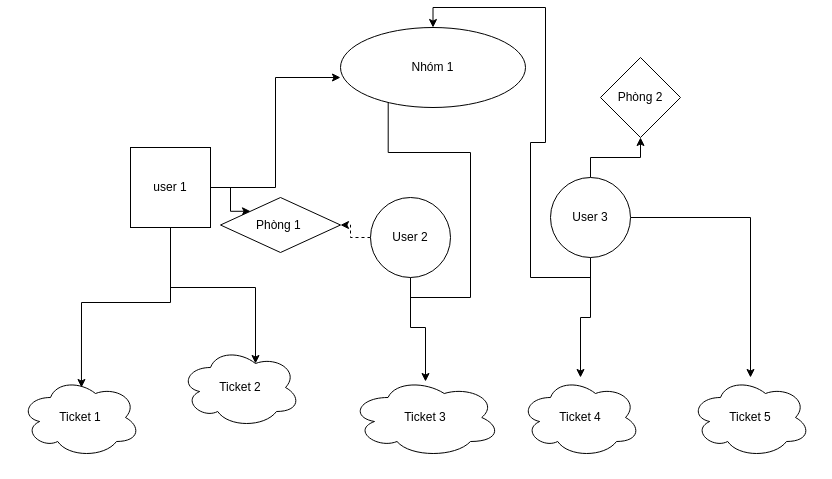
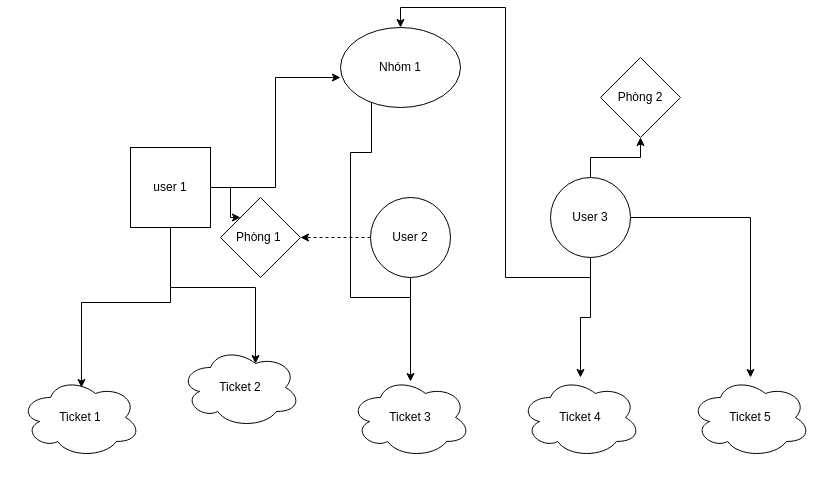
(433, 68) -> (401, 68)
(281, 225) -> (261, 238)
(426, 418) -> (411, 418)
